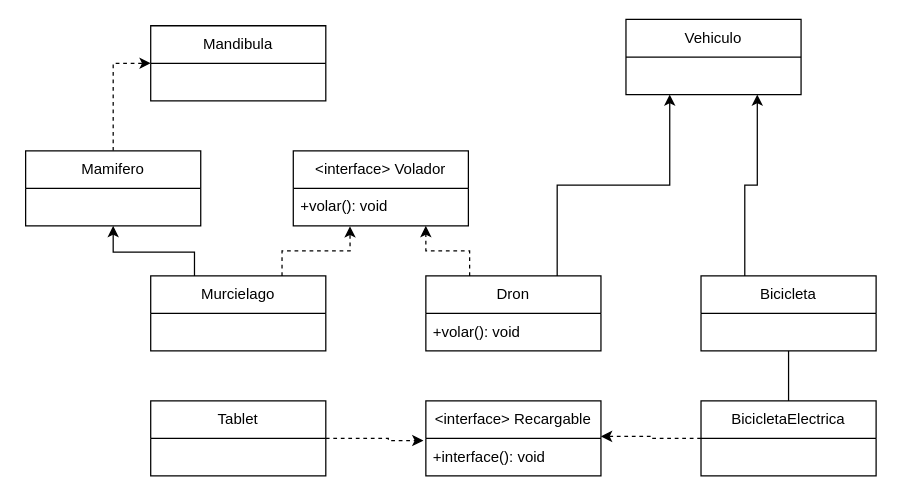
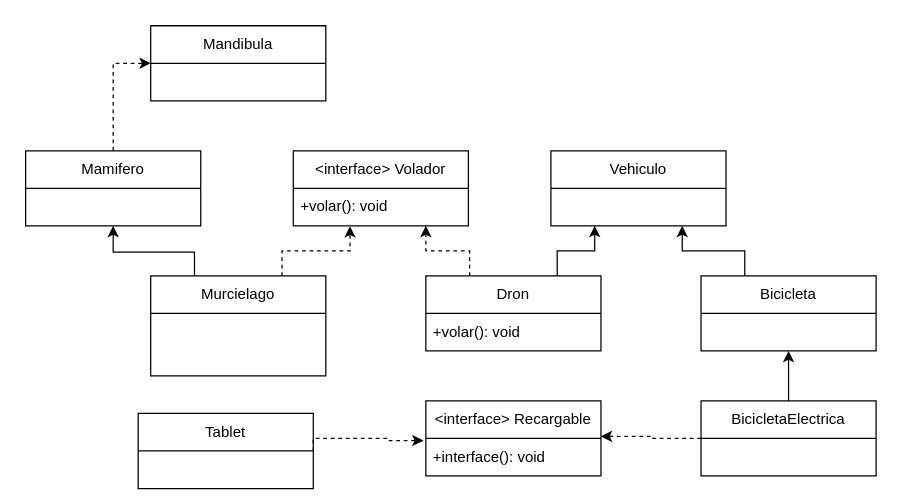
(713, 57) -> (638, 188)
(238, 313) -> (238, 326)
(788, 358) -> (788, 361)
(238, 438) -> (226, 451)
